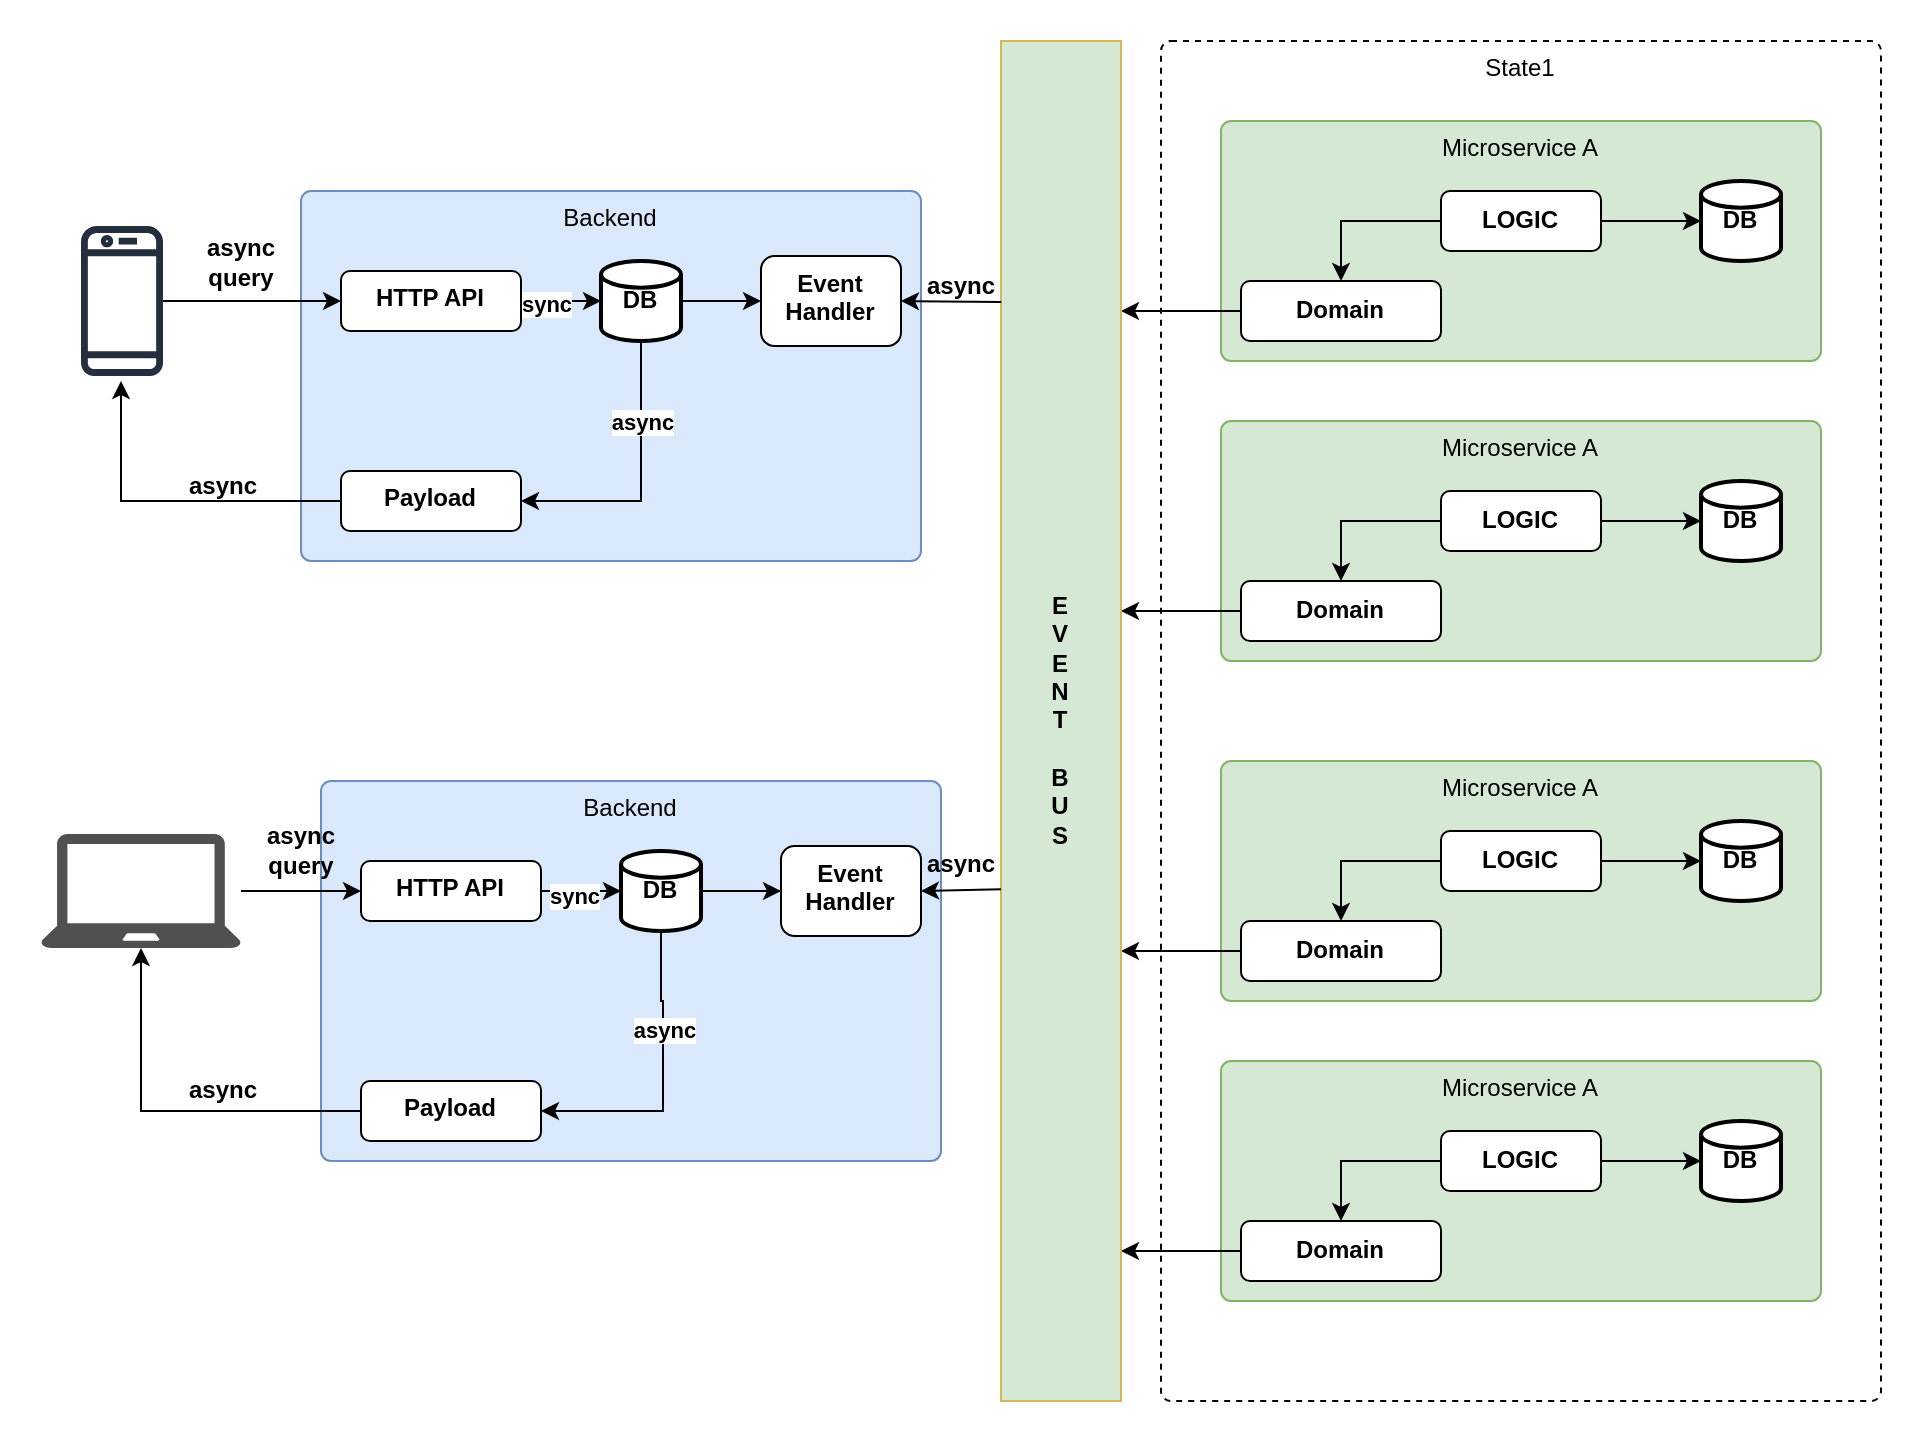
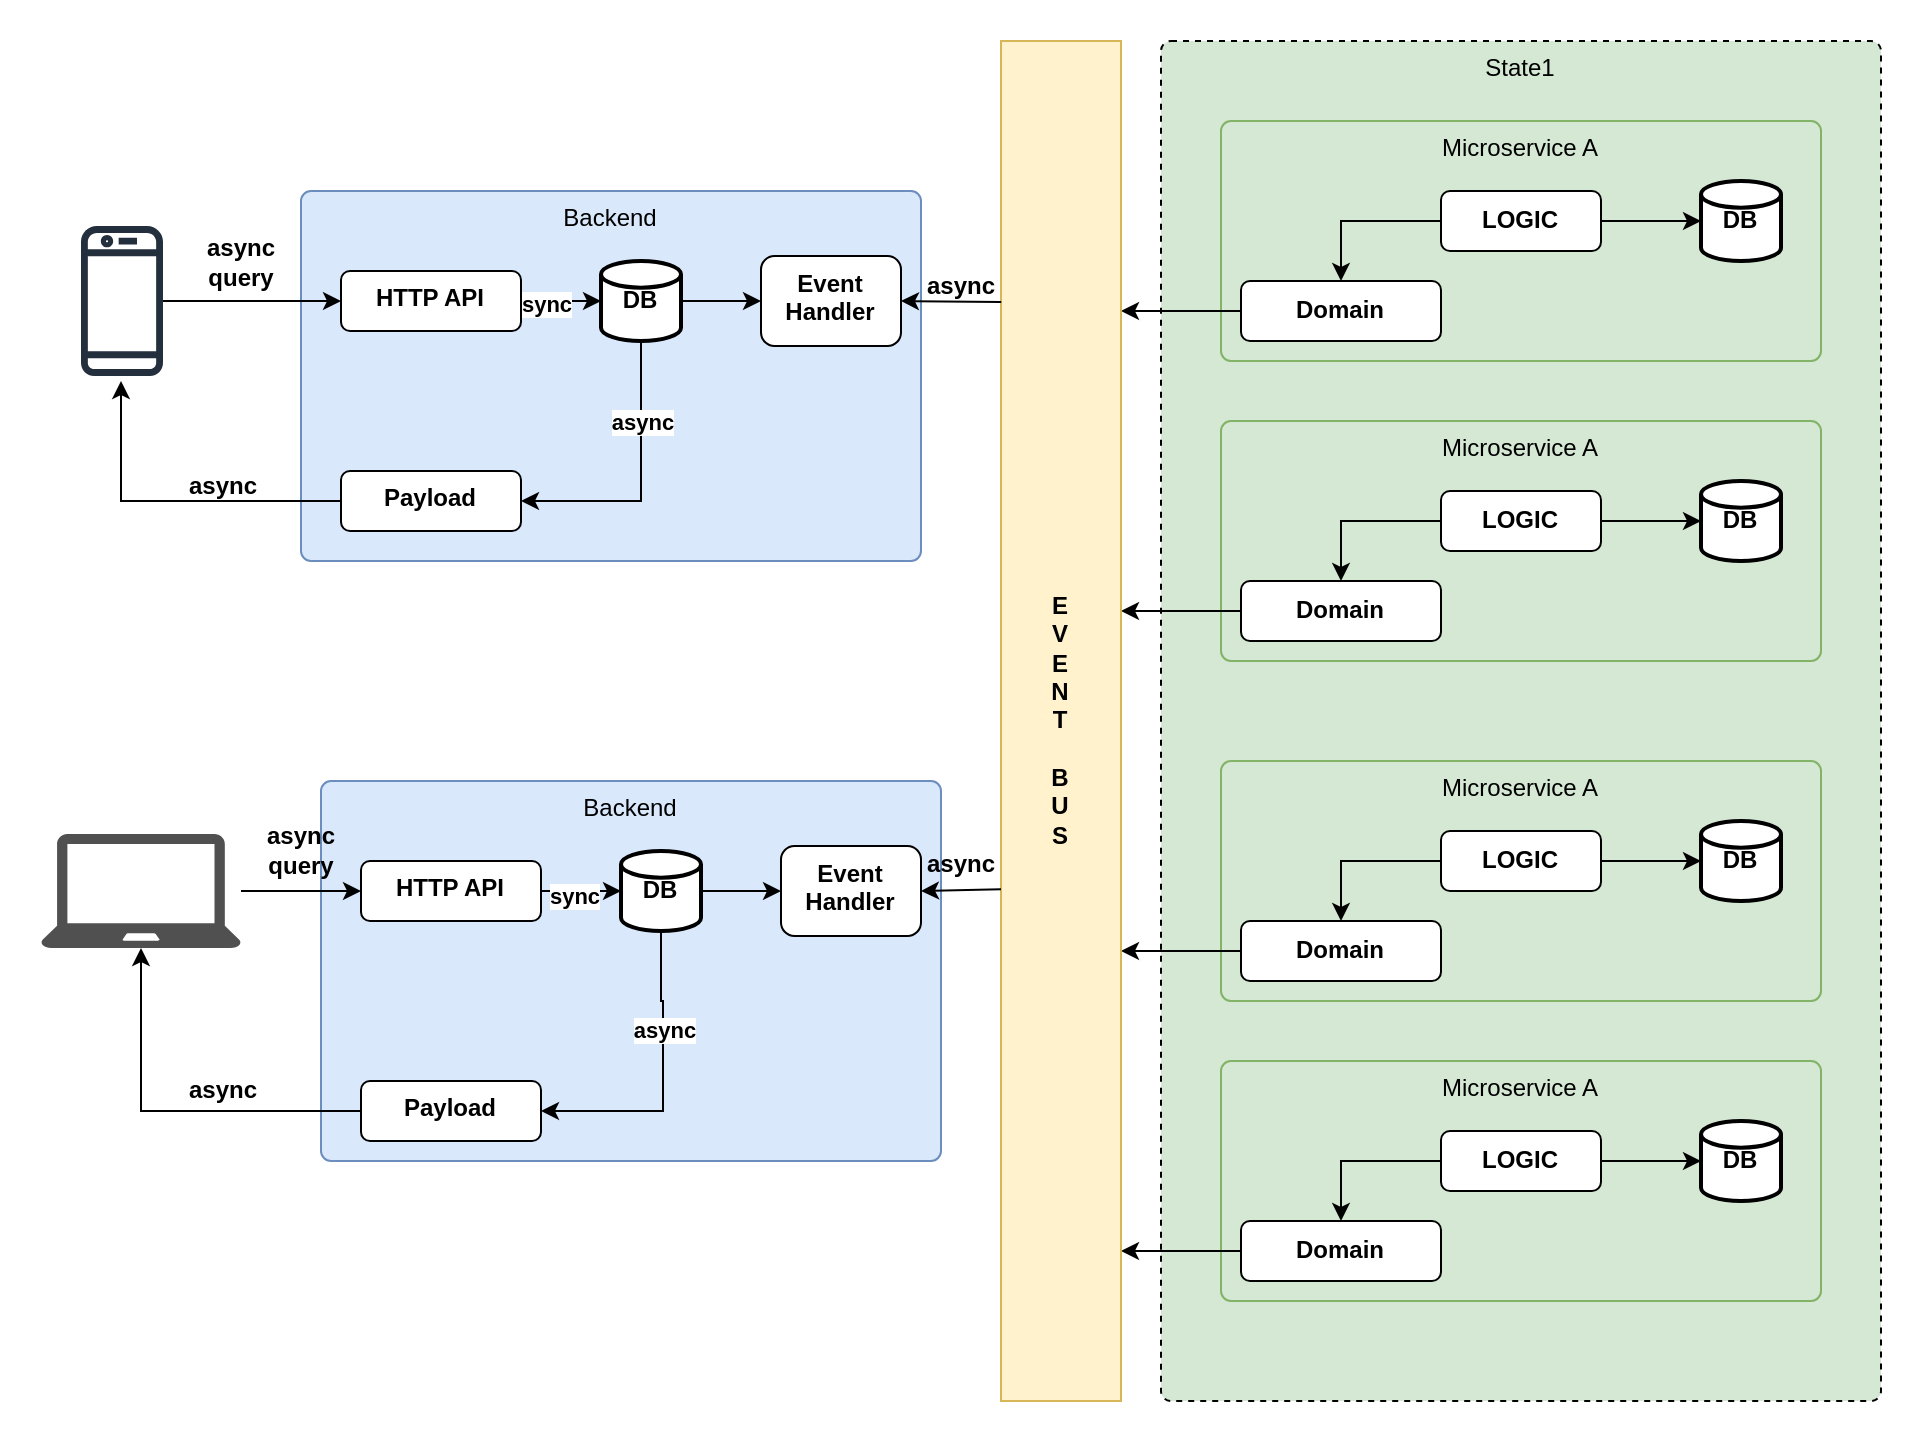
(1061, 721) -> (1061, 721)
(1521, 721) -> (1521, 721)
